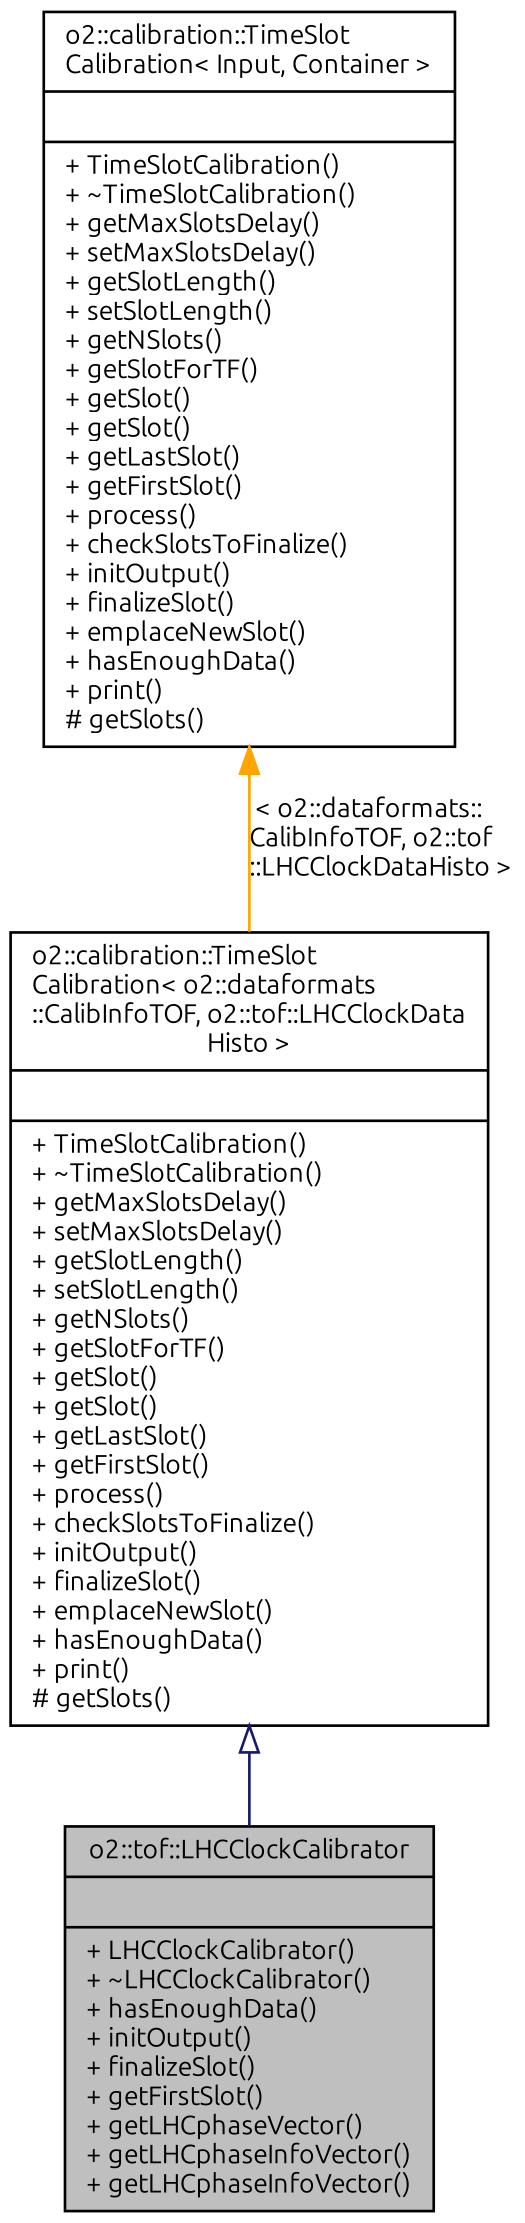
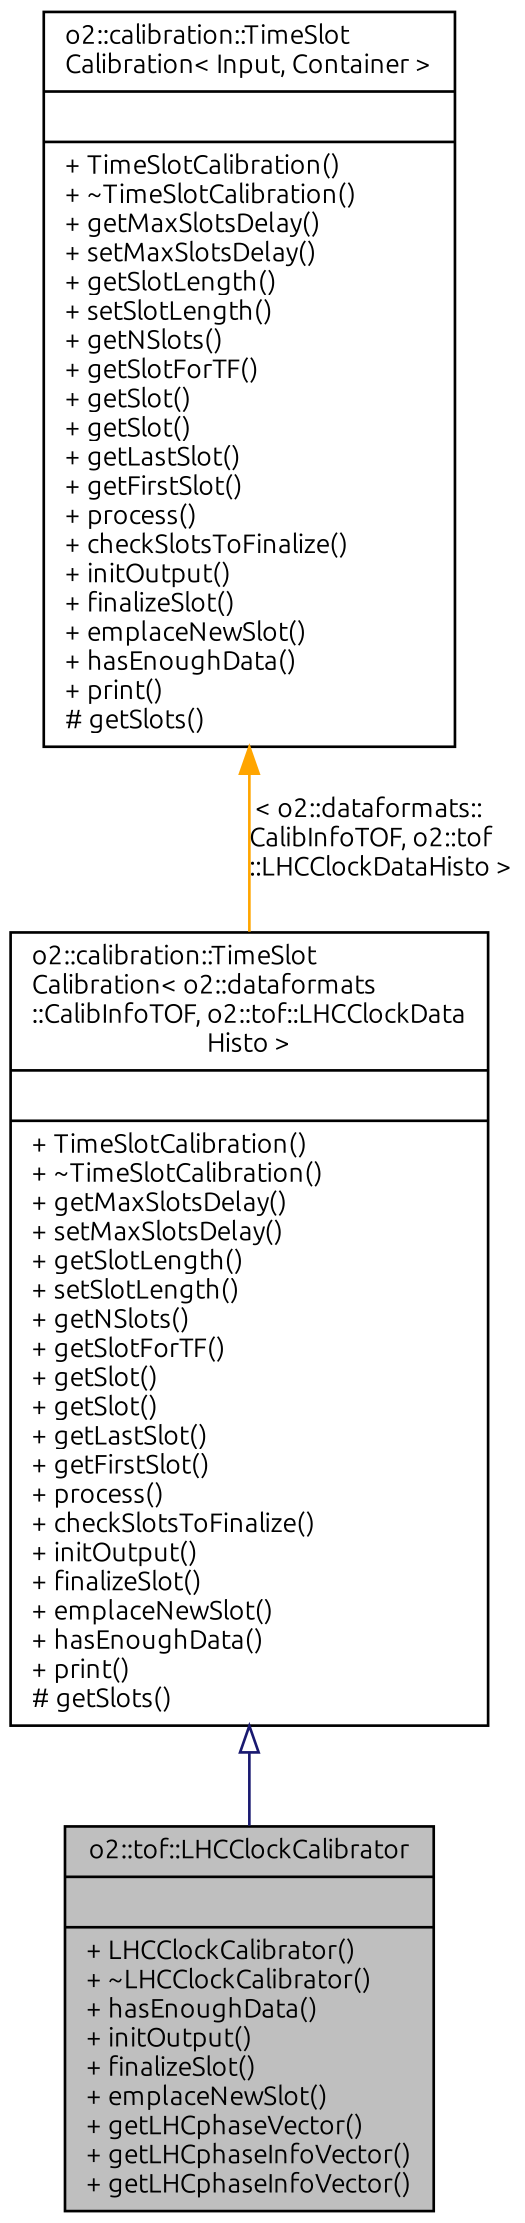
(175, 2097) -> (207, 2097)
